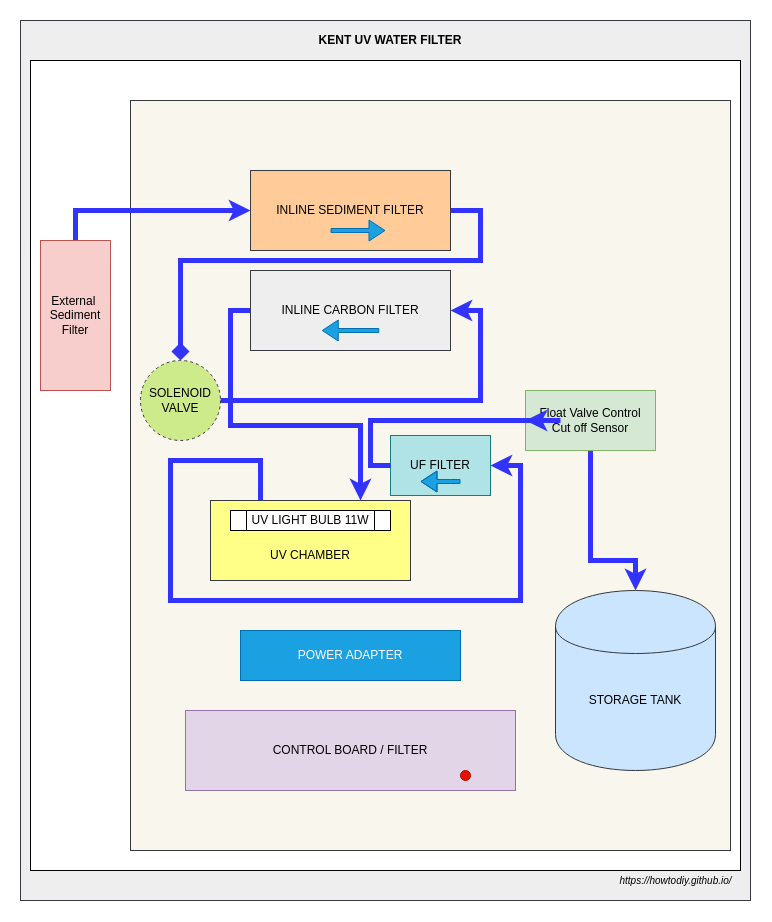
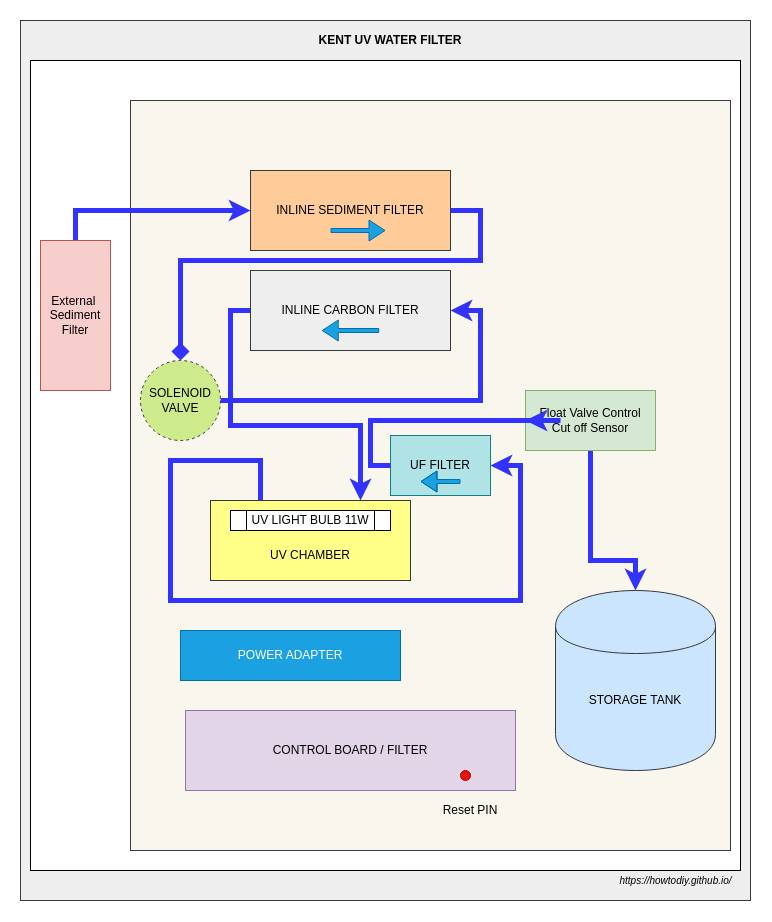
(351, 656) -> (291, 656)
none -> (471, 811)
